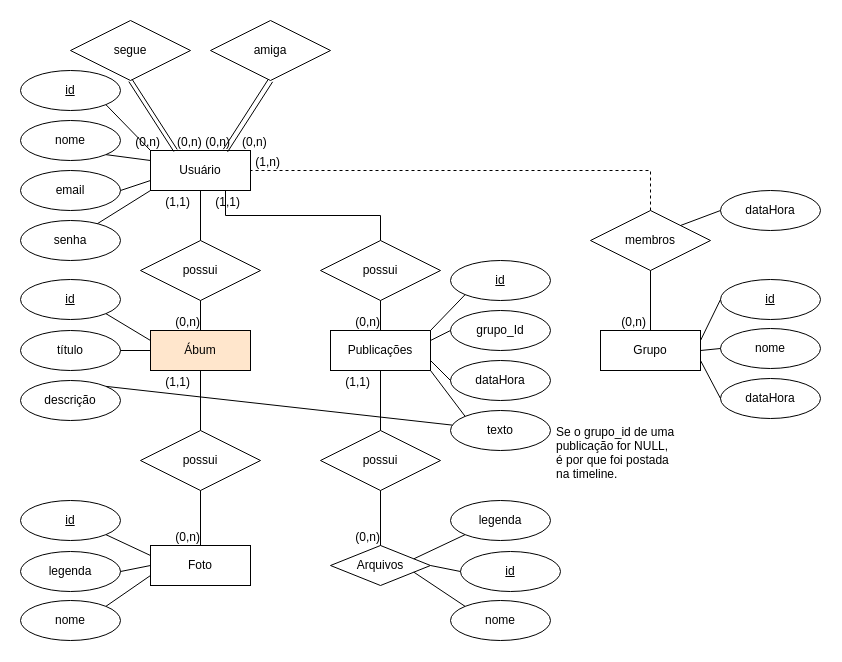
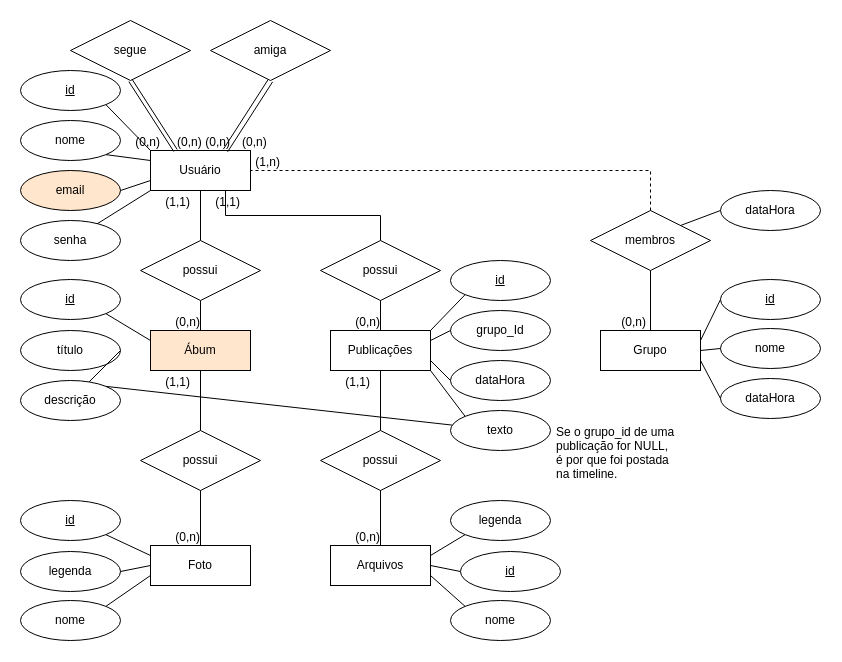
(71, 191) -> (71, 191)
(136, 351) -> (105, 366)
(381, 566) -> (381, 566)
